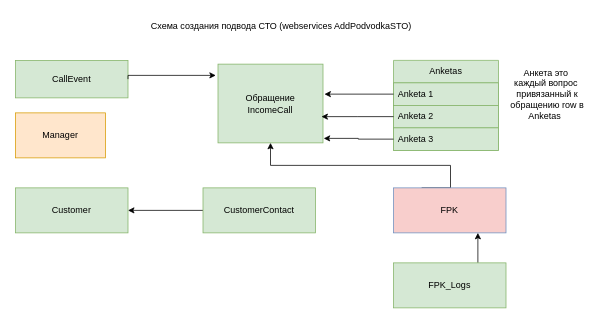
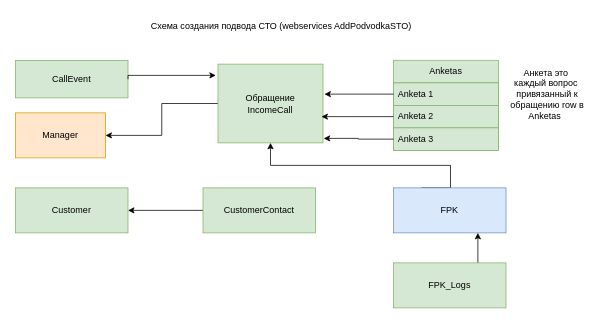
none -> (162, 117)
(450, 210) -> (450, 210)
